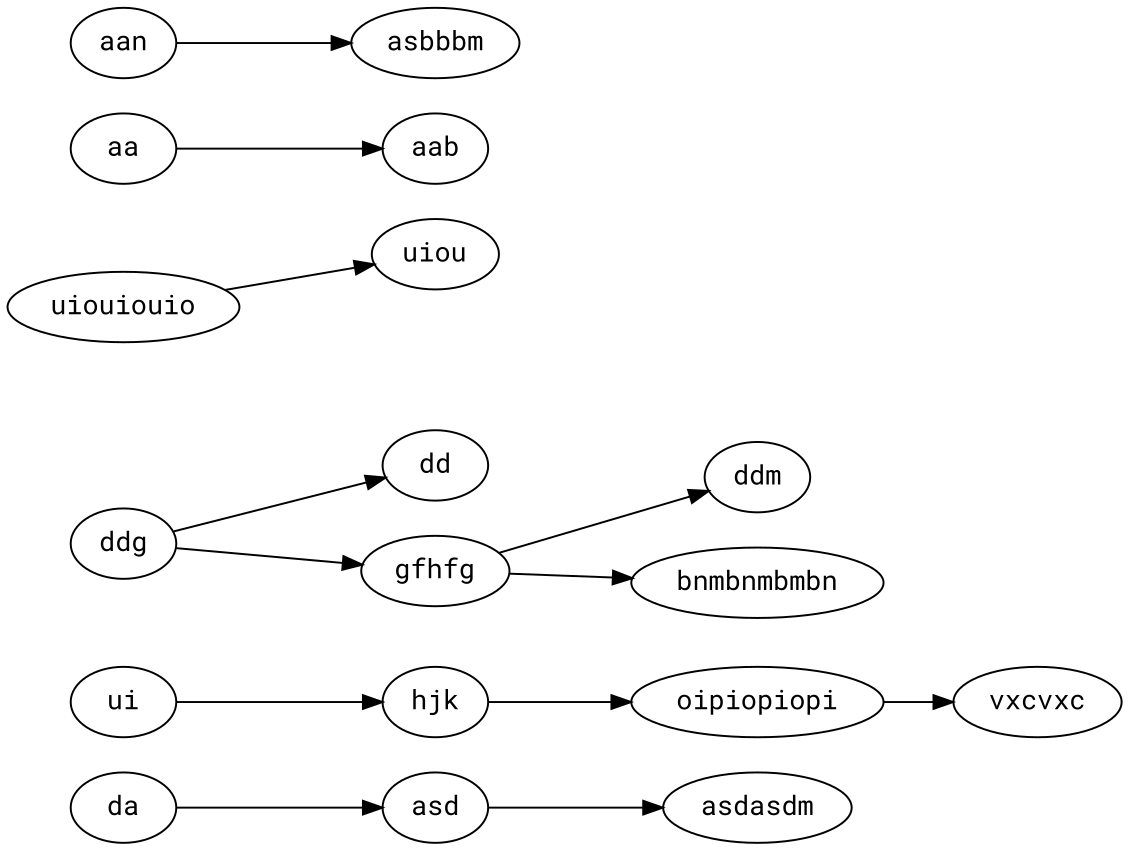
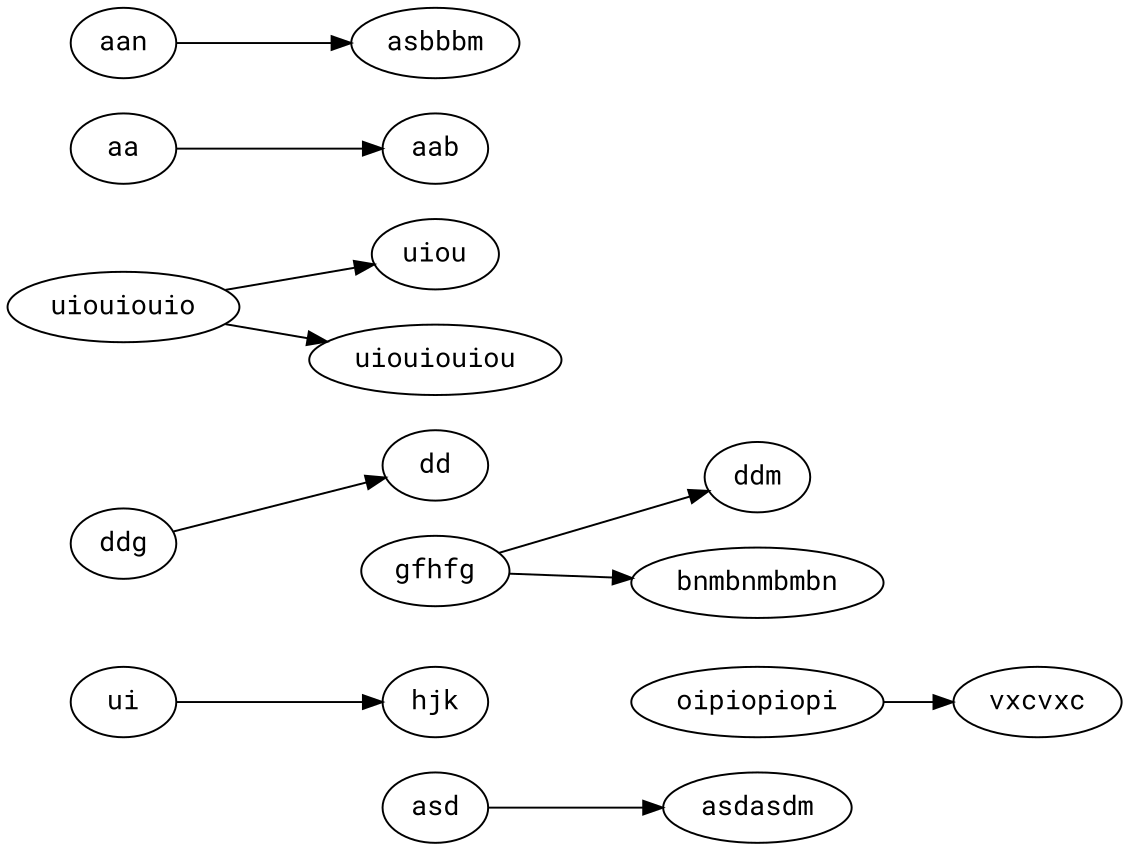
none -> (435, 360)
(259, 556) -> none
(550, 702) -> none
(123, 808) -> none
